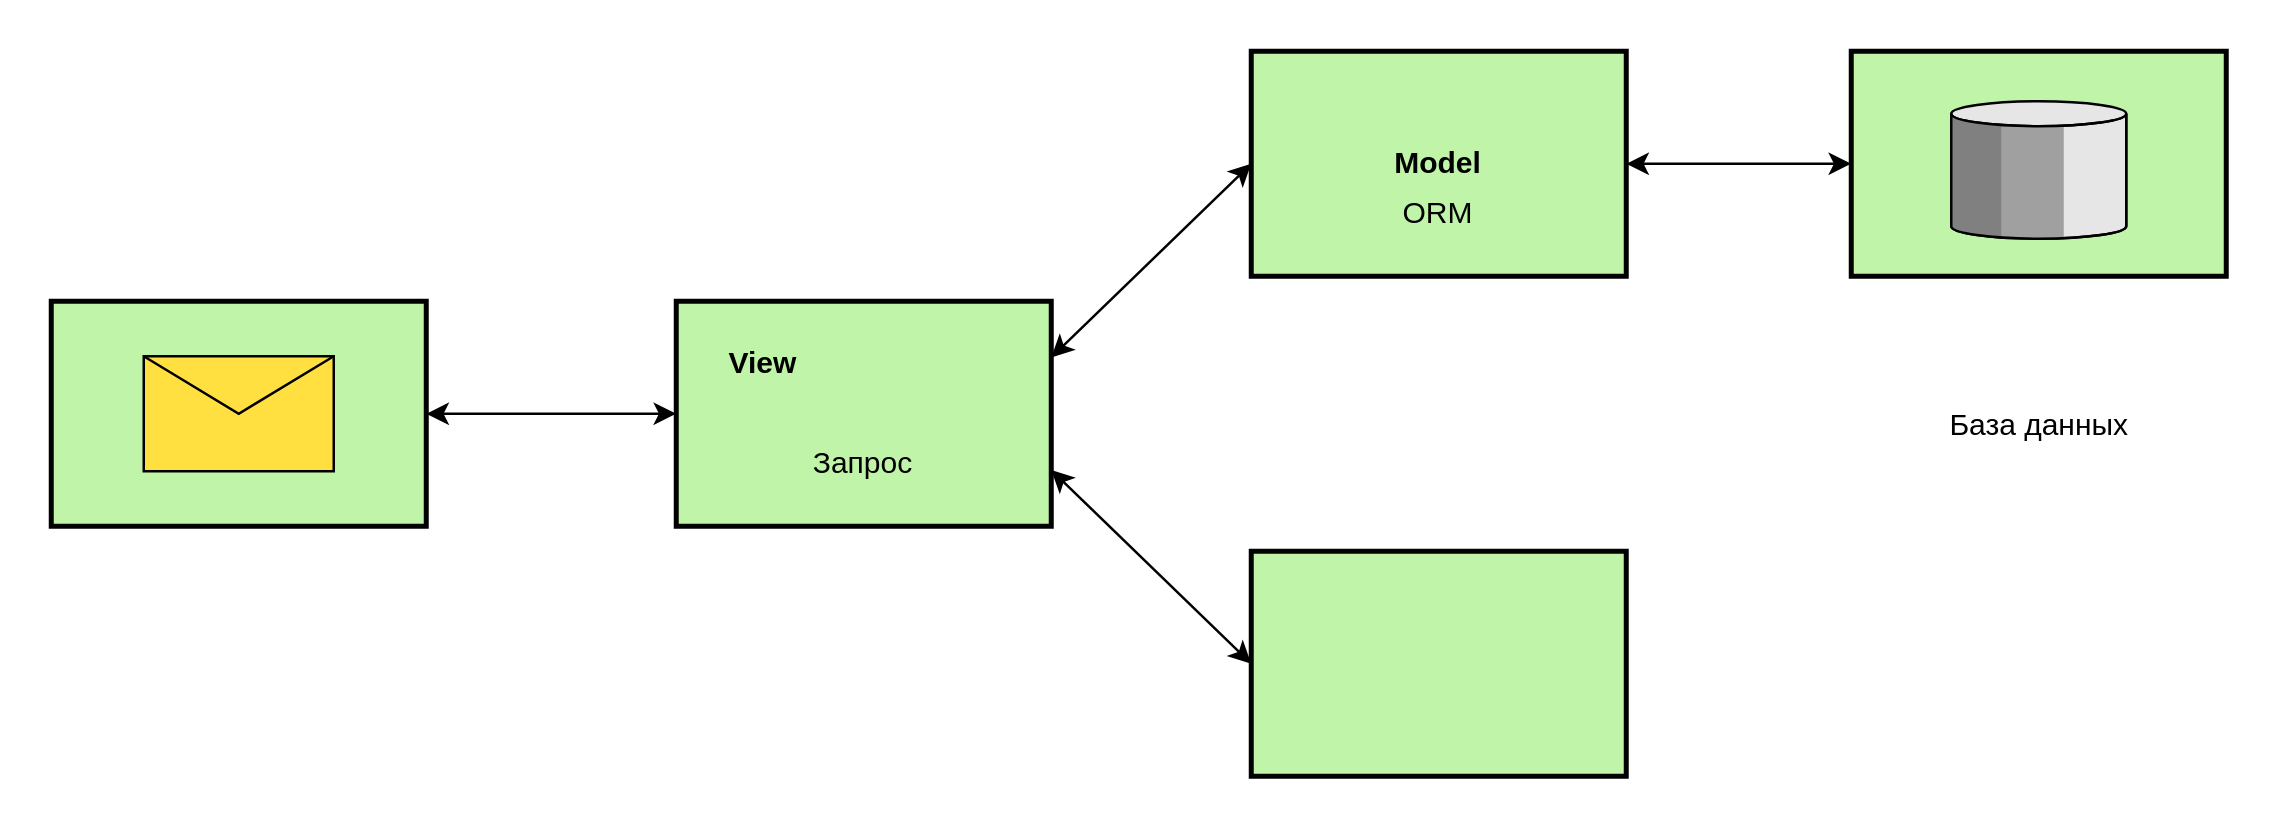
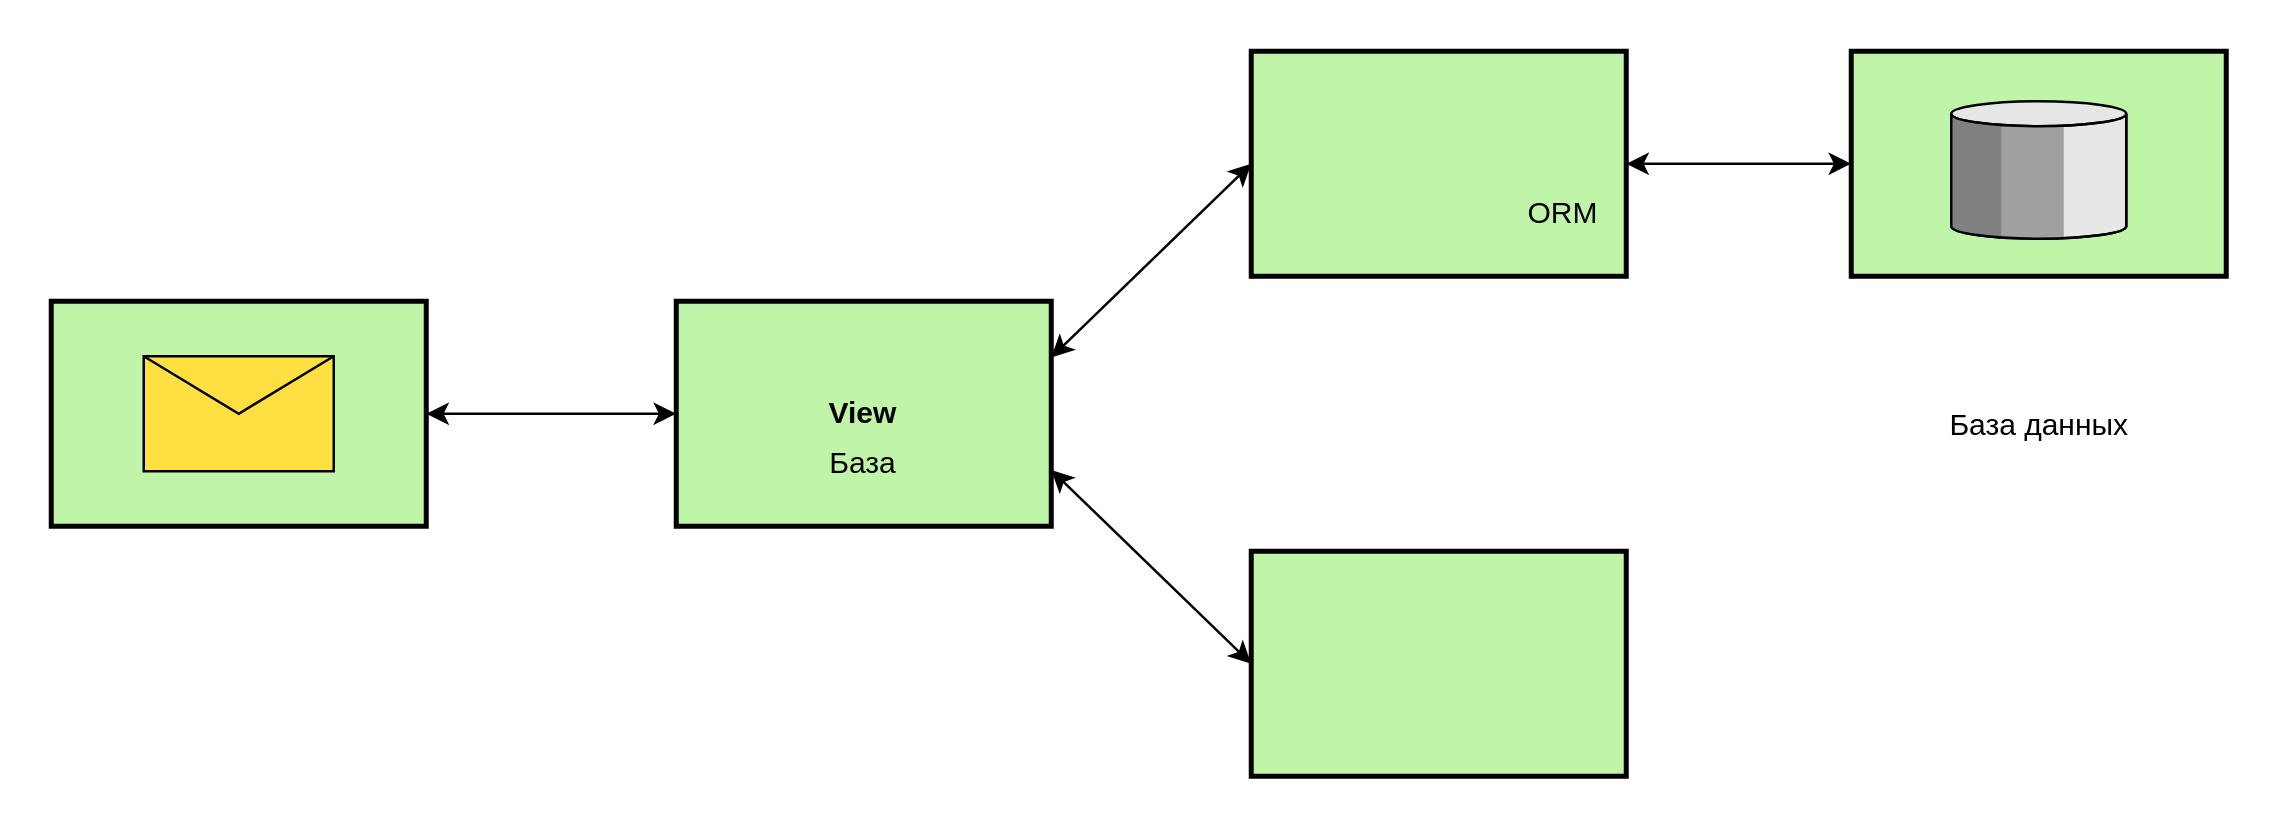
(1439, 164) -> none
(1439, 214) -> (1564, 214)
(764, 364) -> (864, 414)
(864, 464) -> (864, 464)
